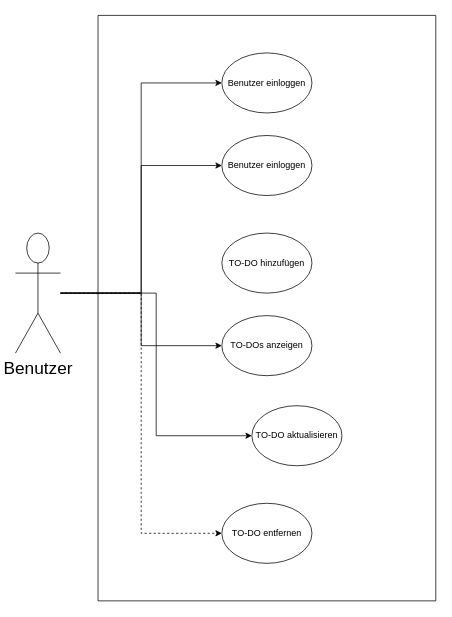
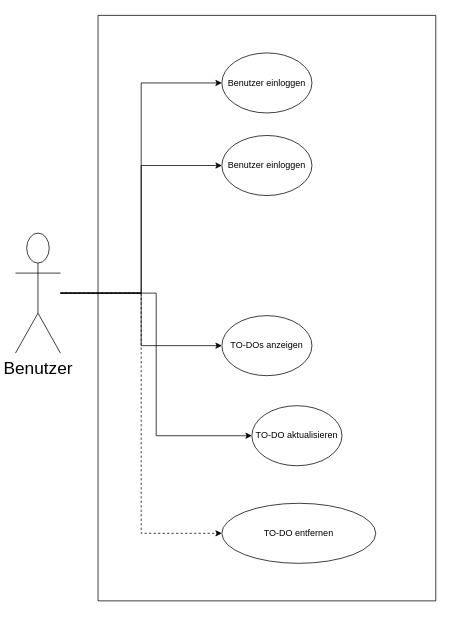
(267, 263) -> none
(267, 533) -> (299, 533)
